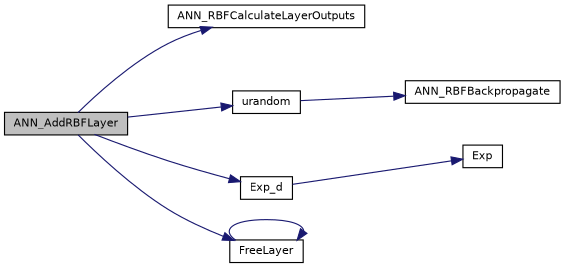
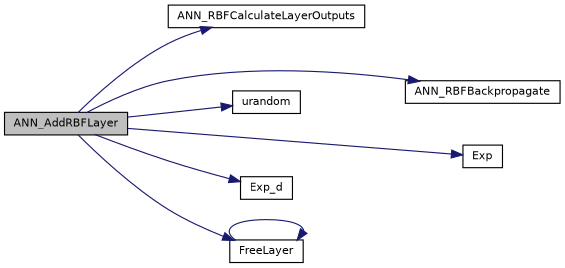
(347, 98) -> (244, 72)
(372, 173) -> (290, 141)
